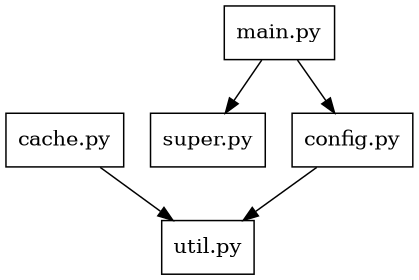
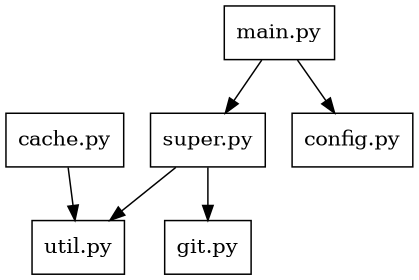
(286, 189) -> (149, 189)
none -> (208, 247)
